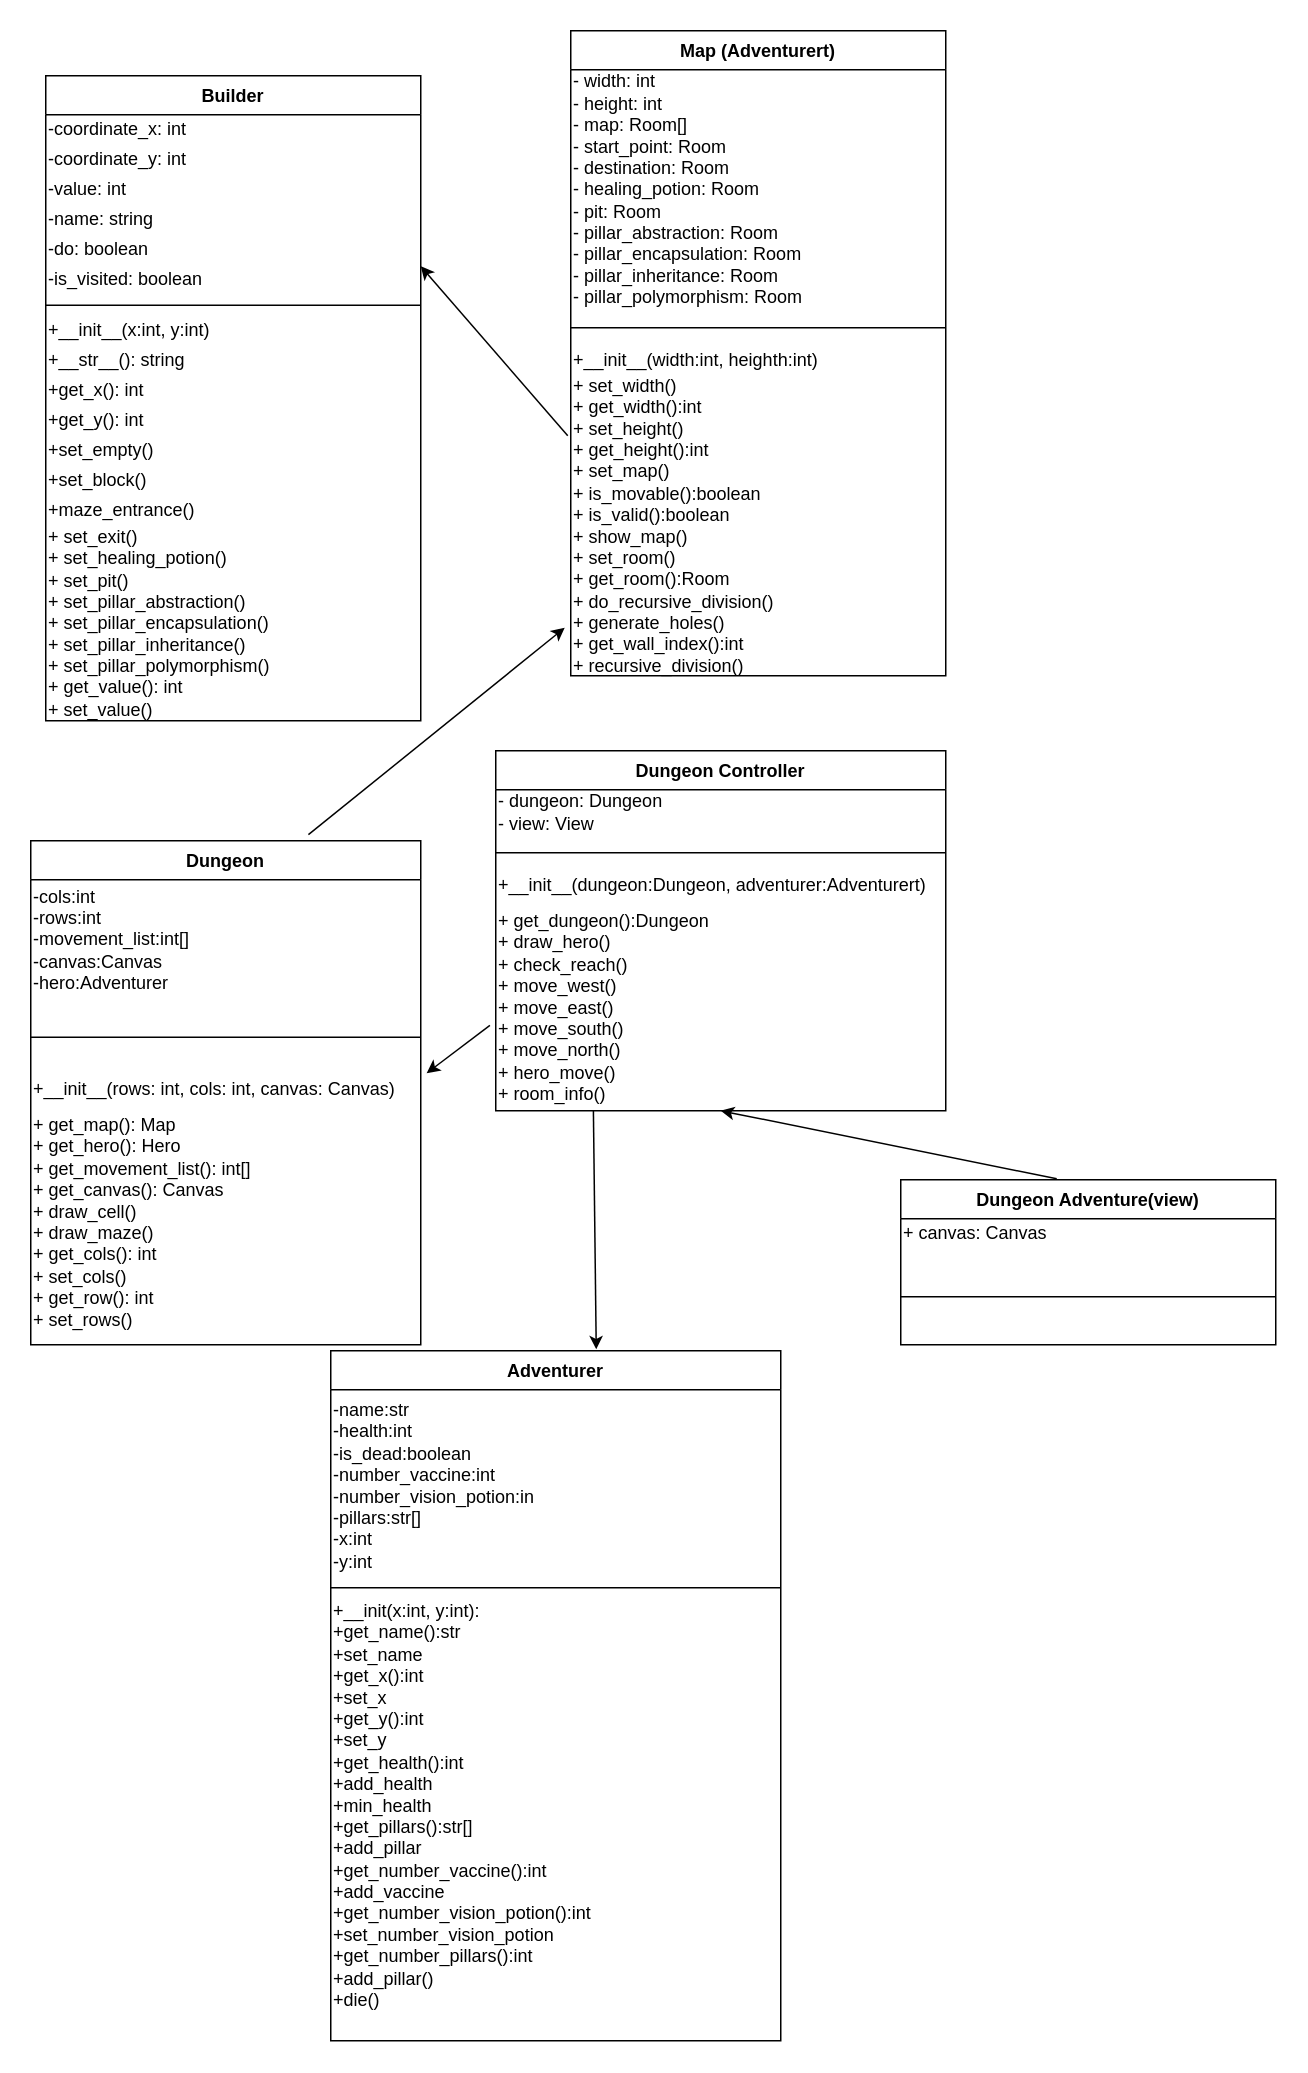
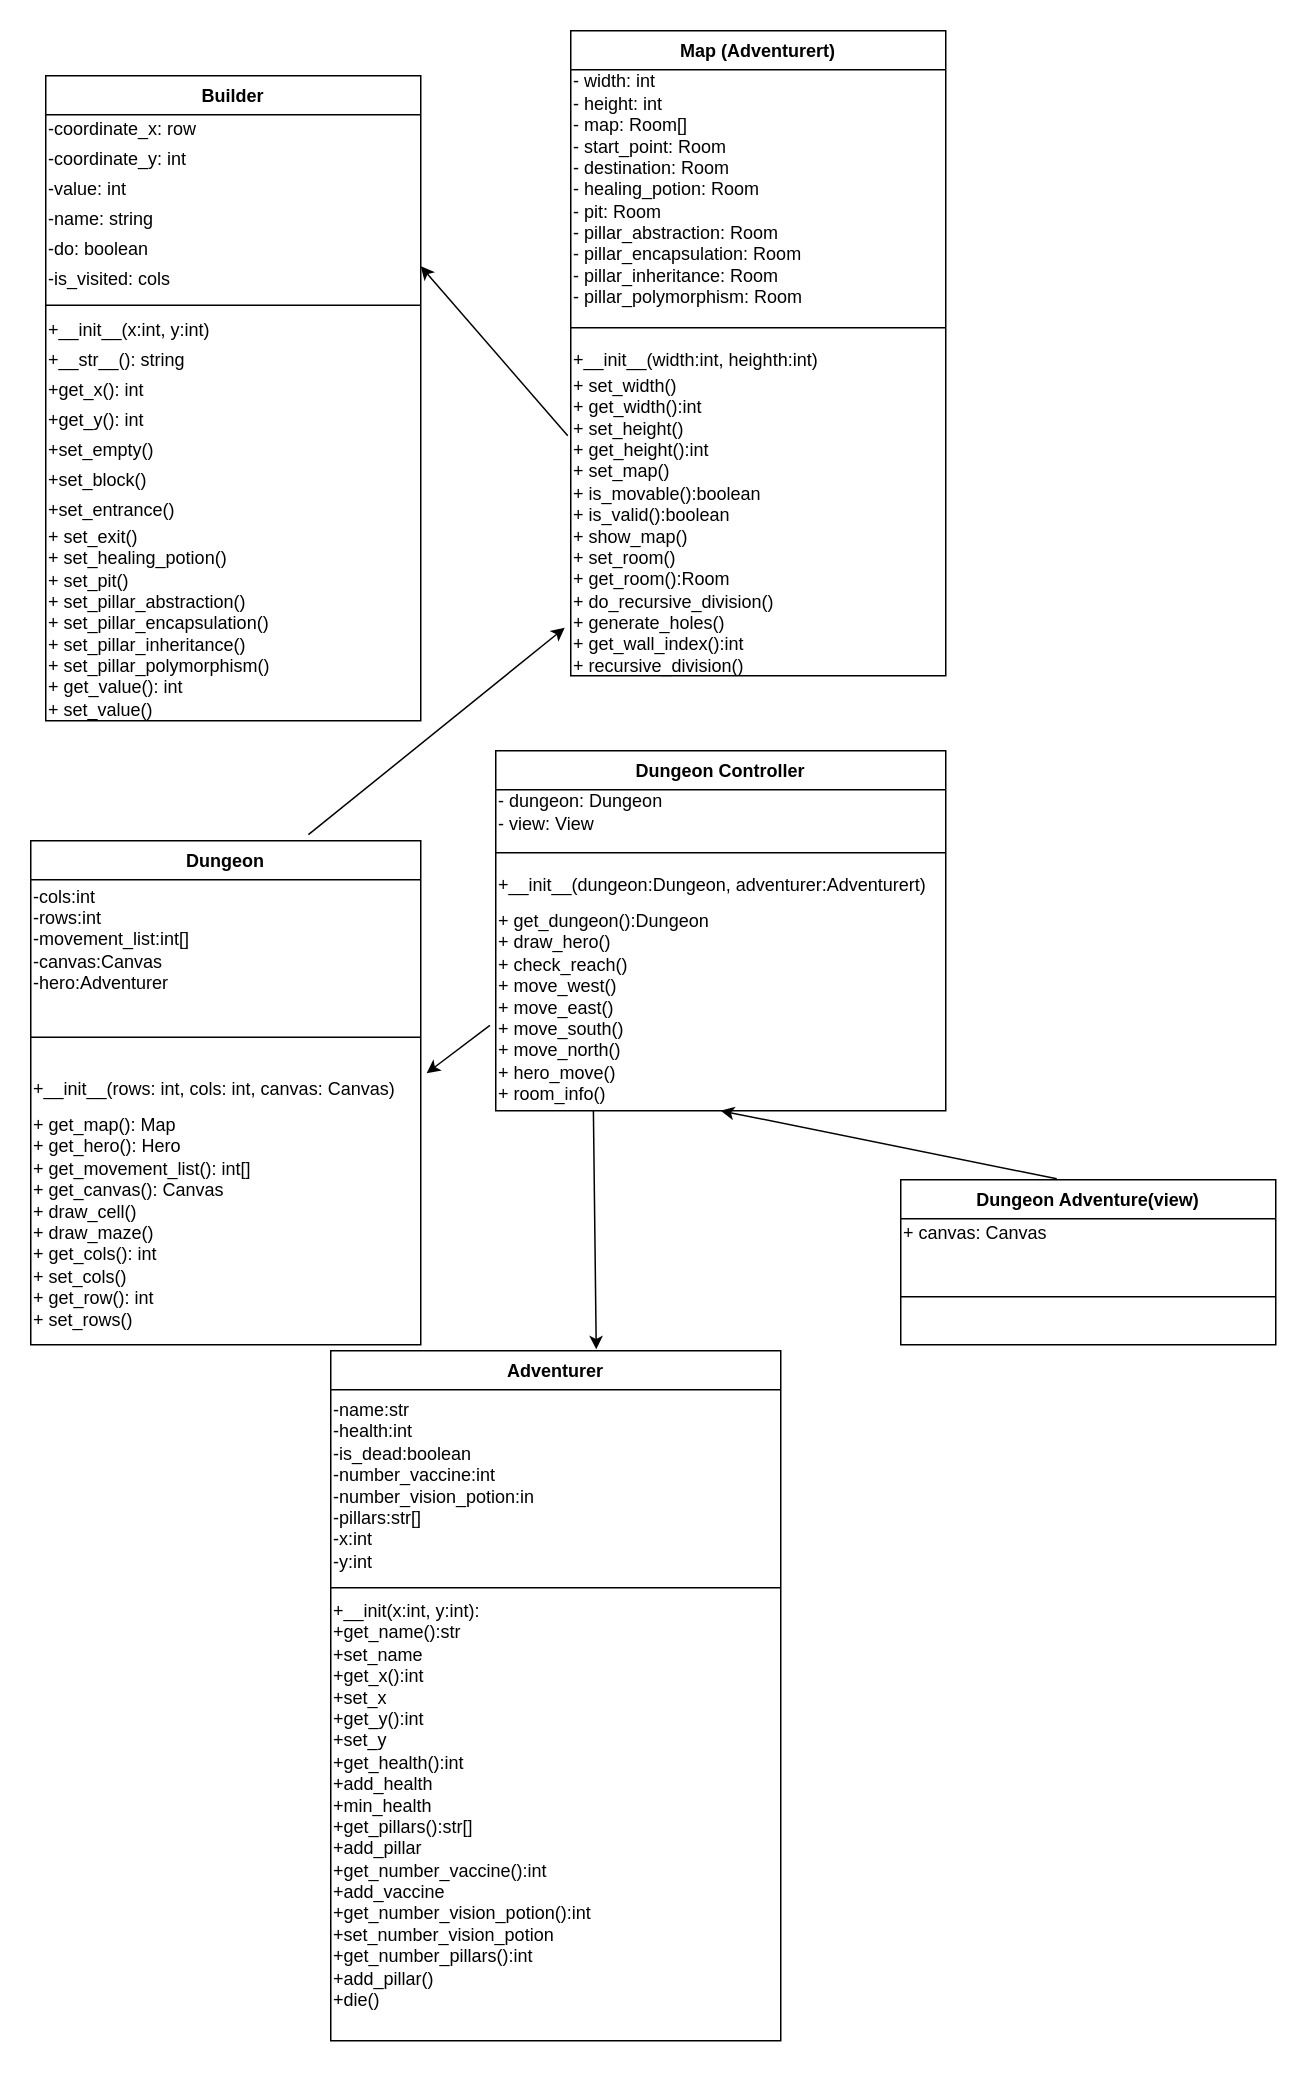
(130, 130) -> (132, 130)
(136, 280) -> (120, 280)
(129, 511) -> (124, 511)
